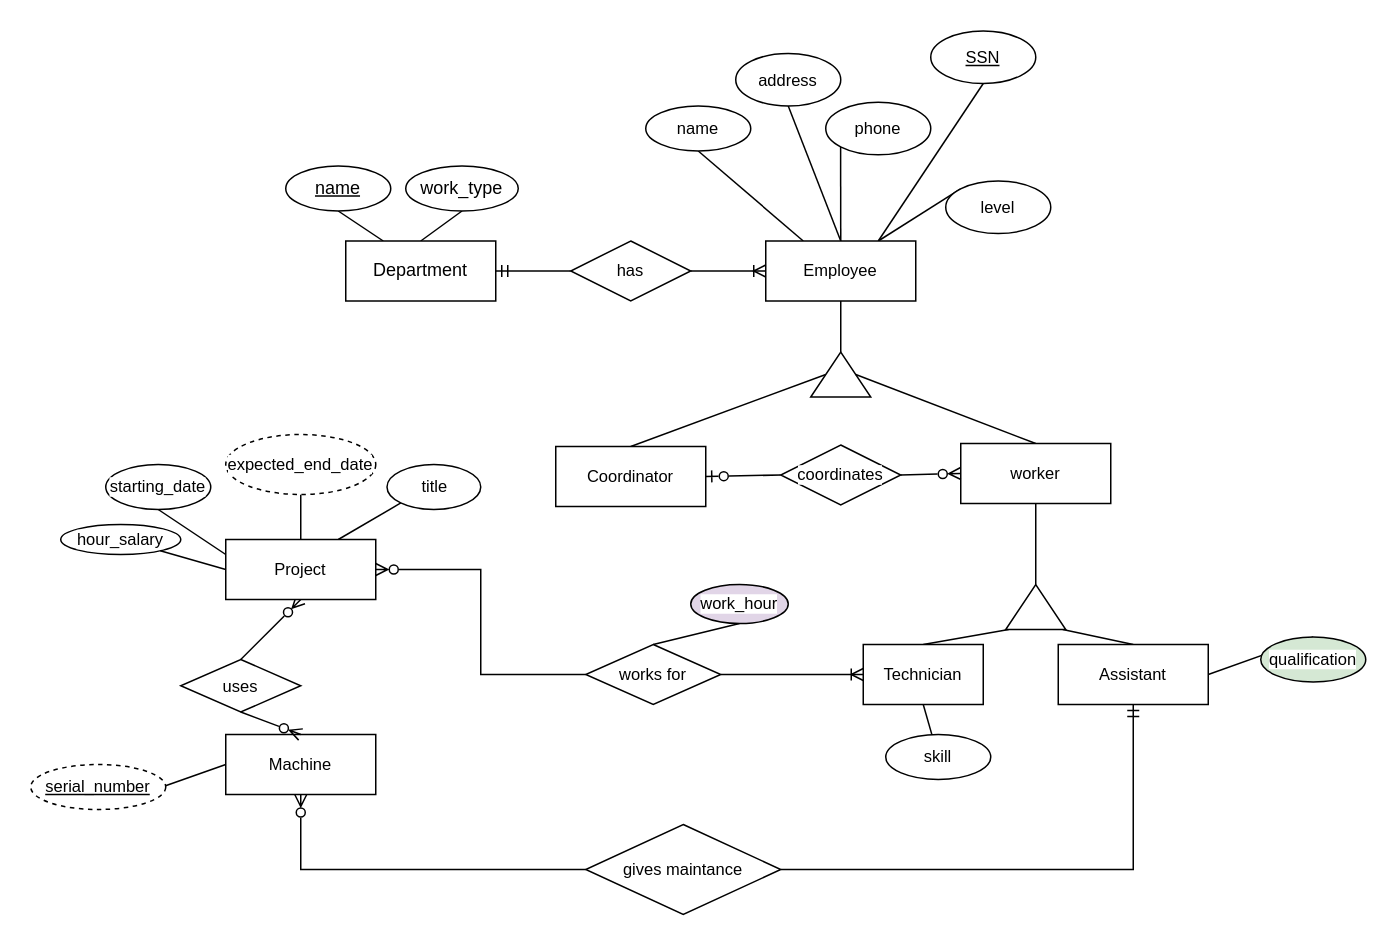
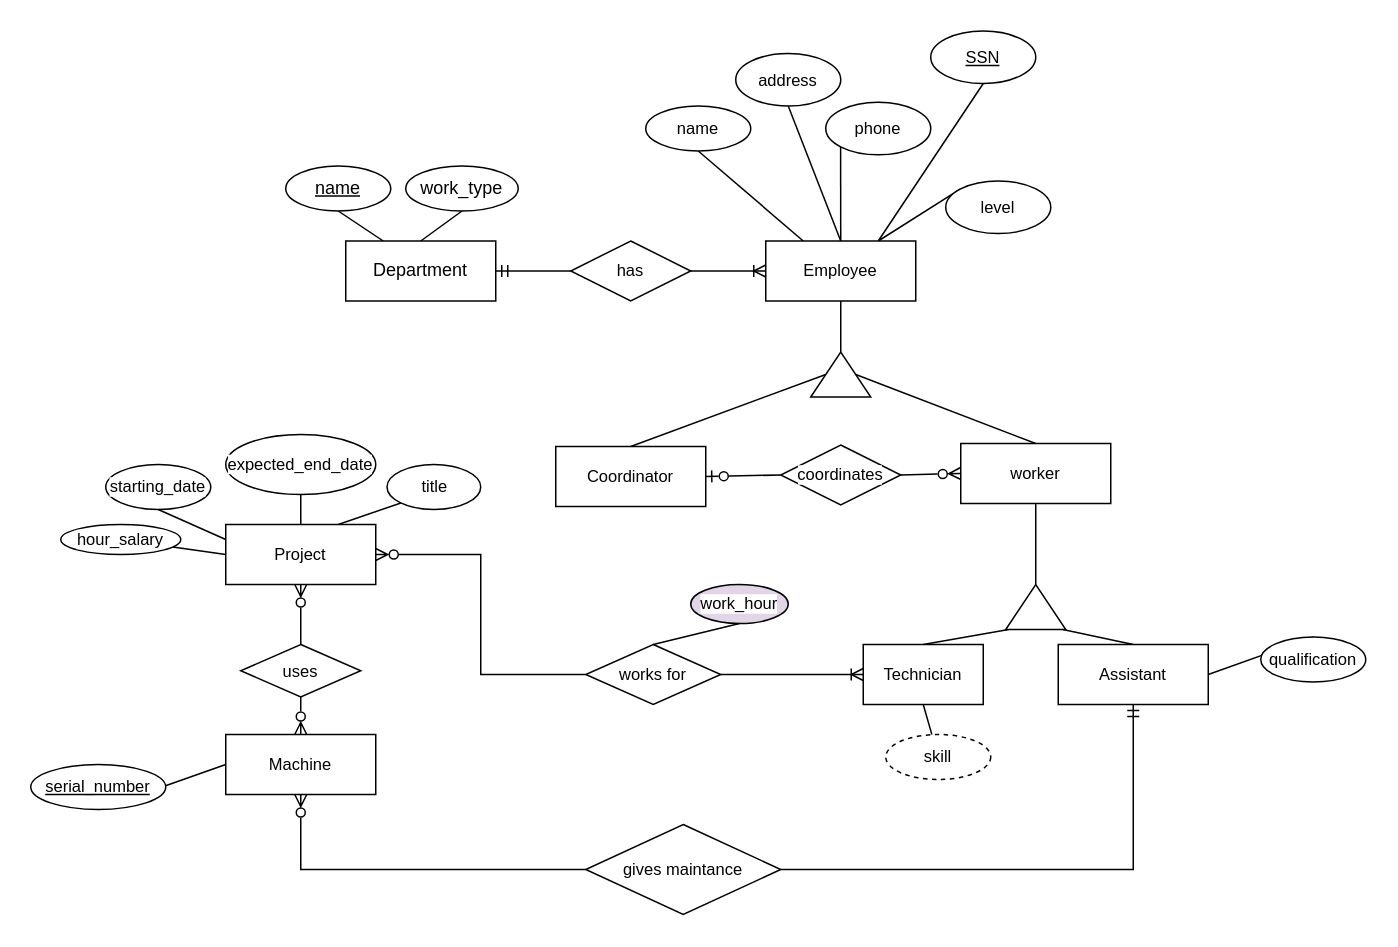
(301, 464) -> (301, 464)
(301, 569) -> (301, 554)
(1313, 659) -> (1313, 659)
(241, 686) -> (301, 671)
(938, 757) -> (938, 757)
(98, 787) -> (98, 787)
